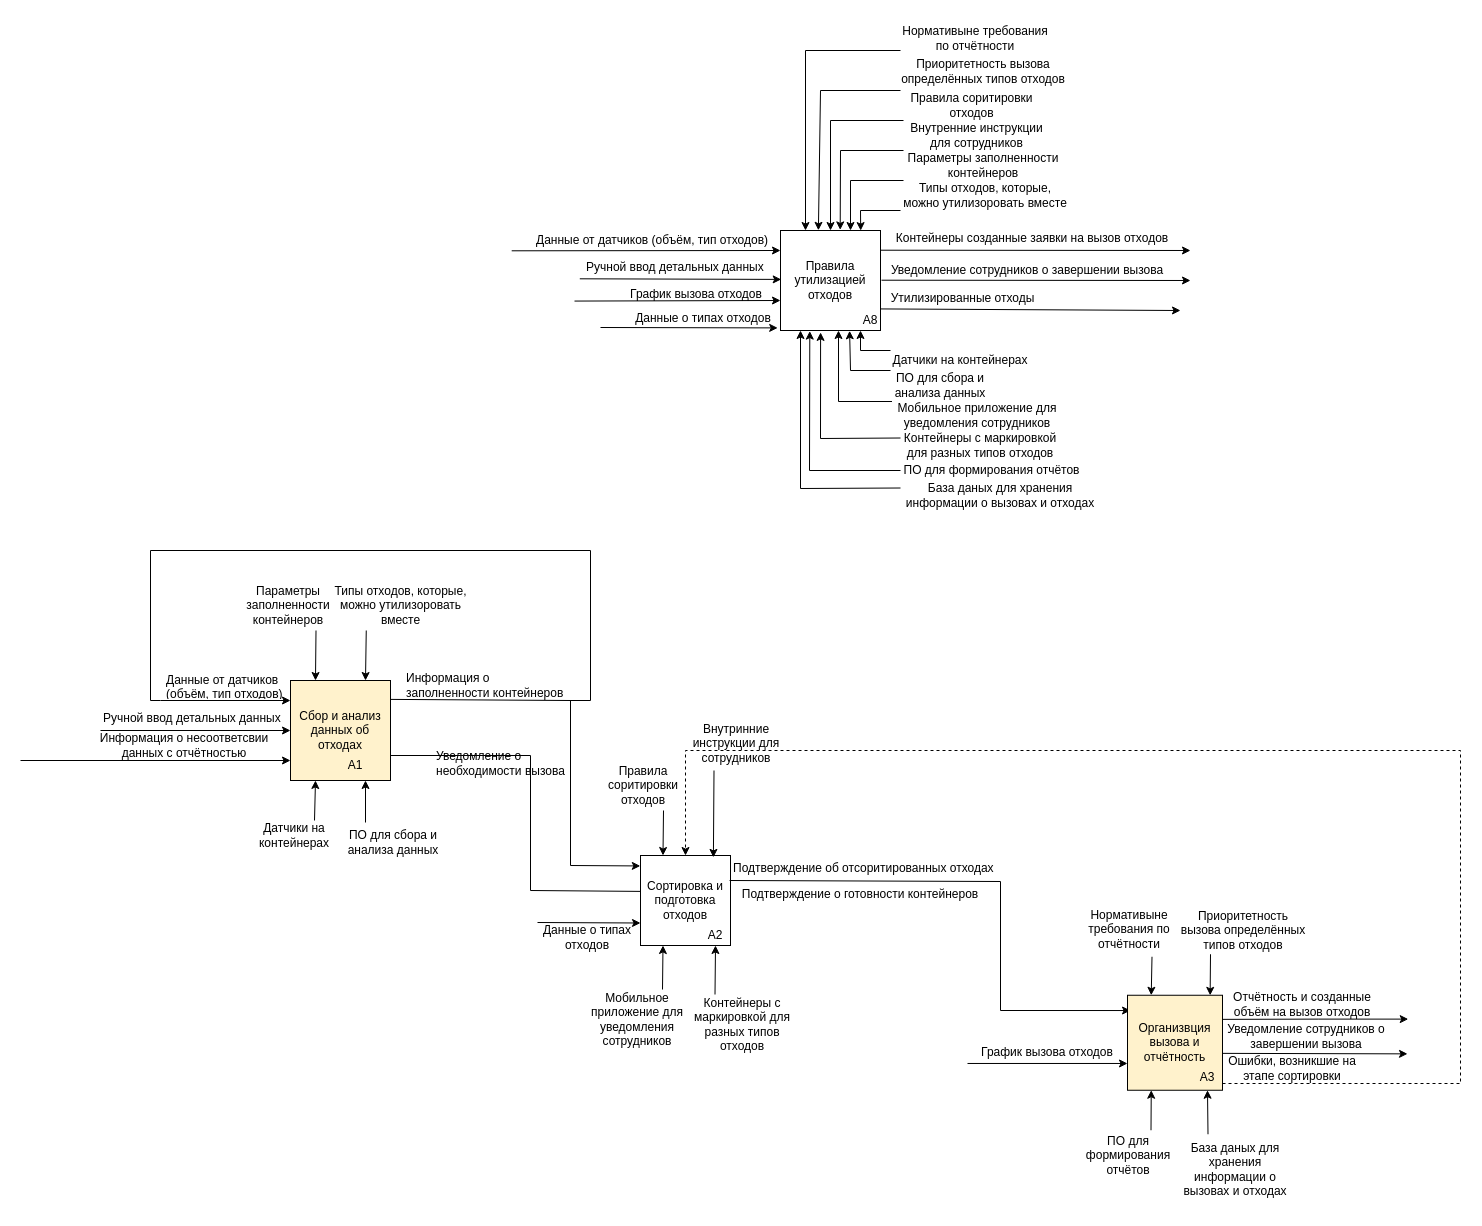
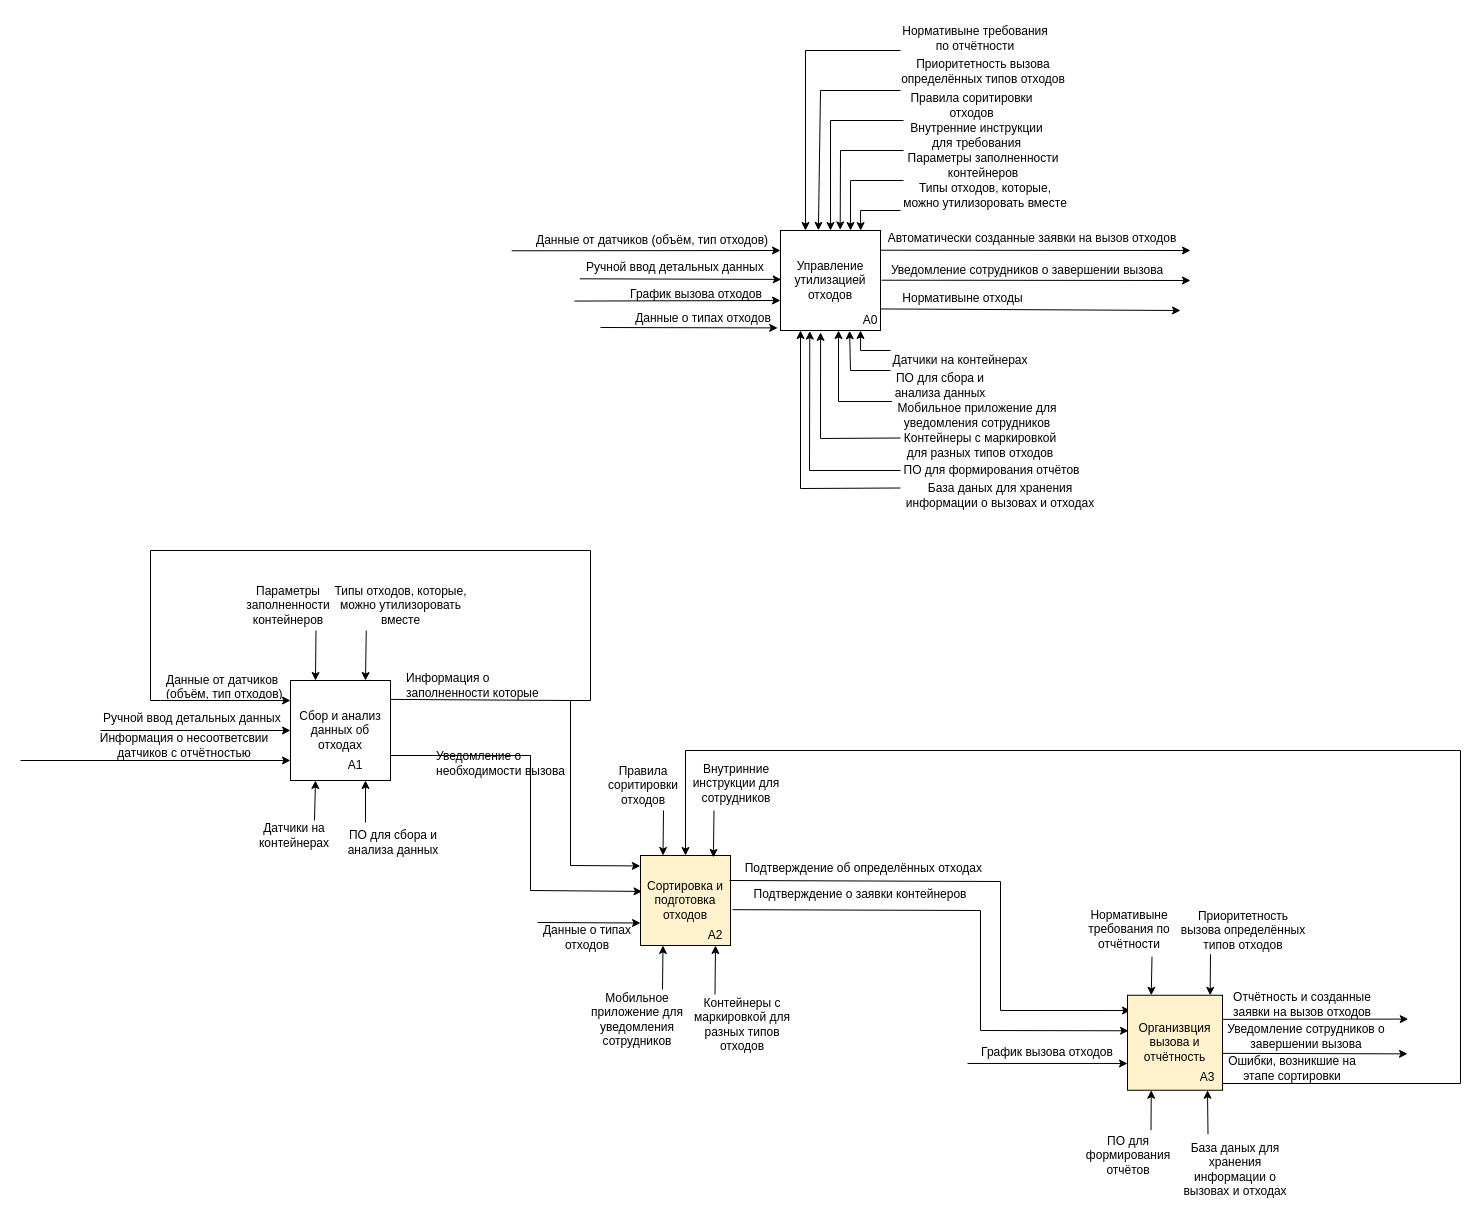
(977, 136) -> (977, 136)
(1033, 239) -> (1033, 239)
(831, 281) -> (831, 281)
(963, 299) -> (963, 299)
(871, 321) -> (871, 321)
(487, 686) -> (487, 686)
(341, 731) -> (341, 731)
(737, 743) -> (737, 783)
(185, 746) -> (185, 746)
(1310, 751) -> (1310, 751)
(866, 869) -> (866, 869)
(636, 891) -> (634, 891)
(861, 895) -> (861, 895)
(686, 901) -> (686, 901)
none -> (981, 917)
(1303, 1005) -> (1303, 1005)
